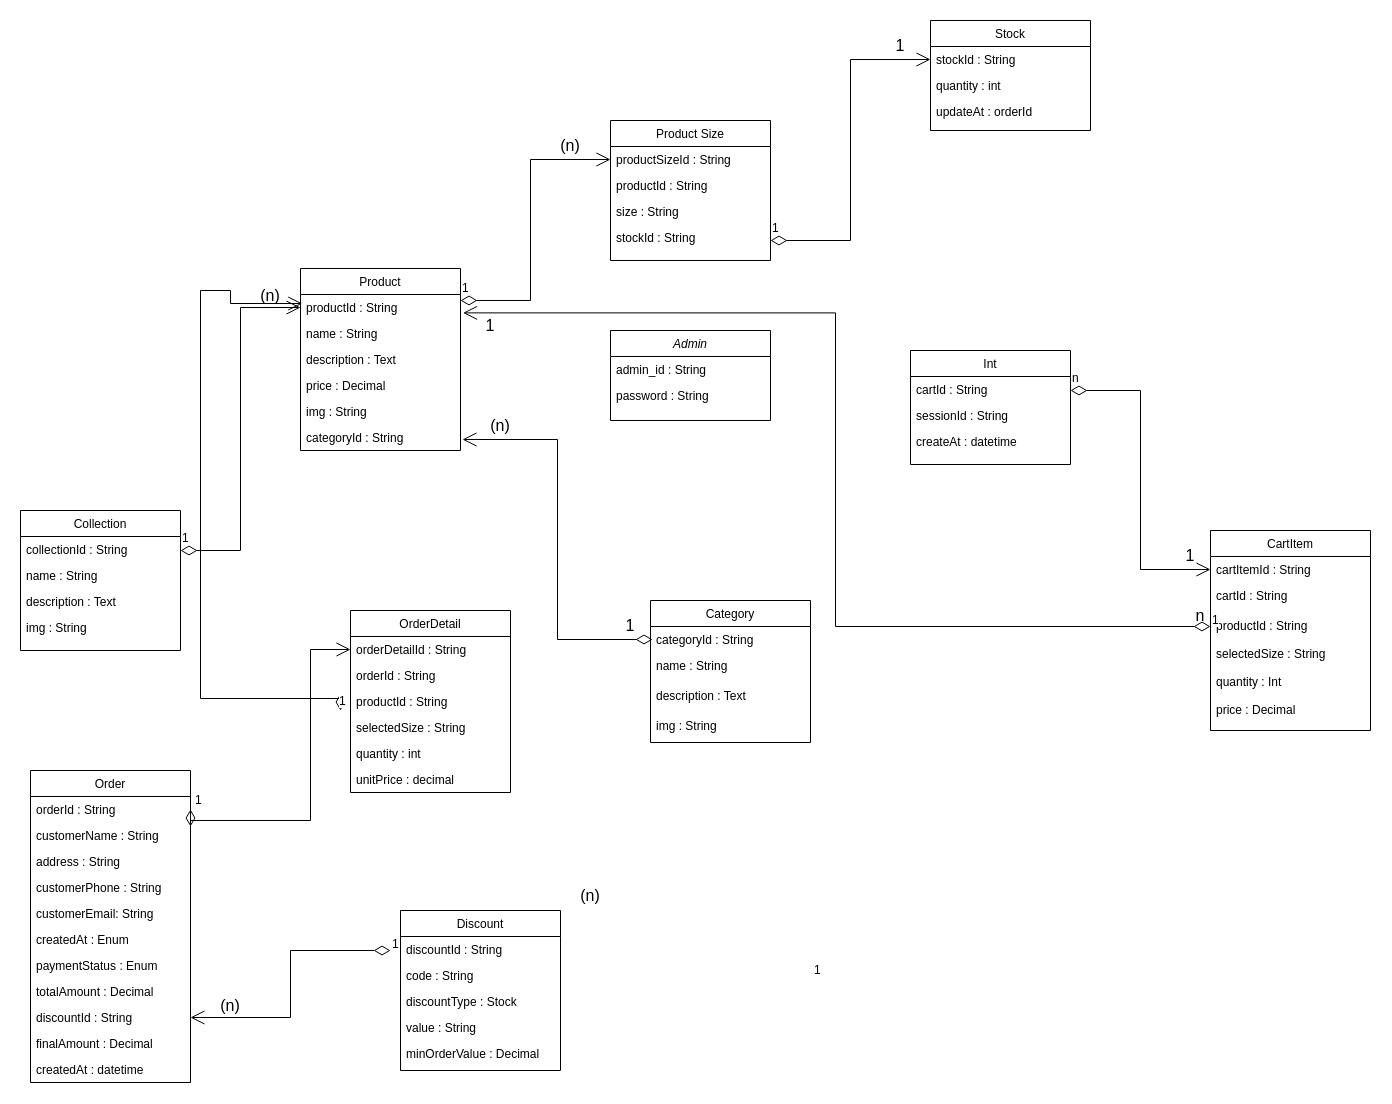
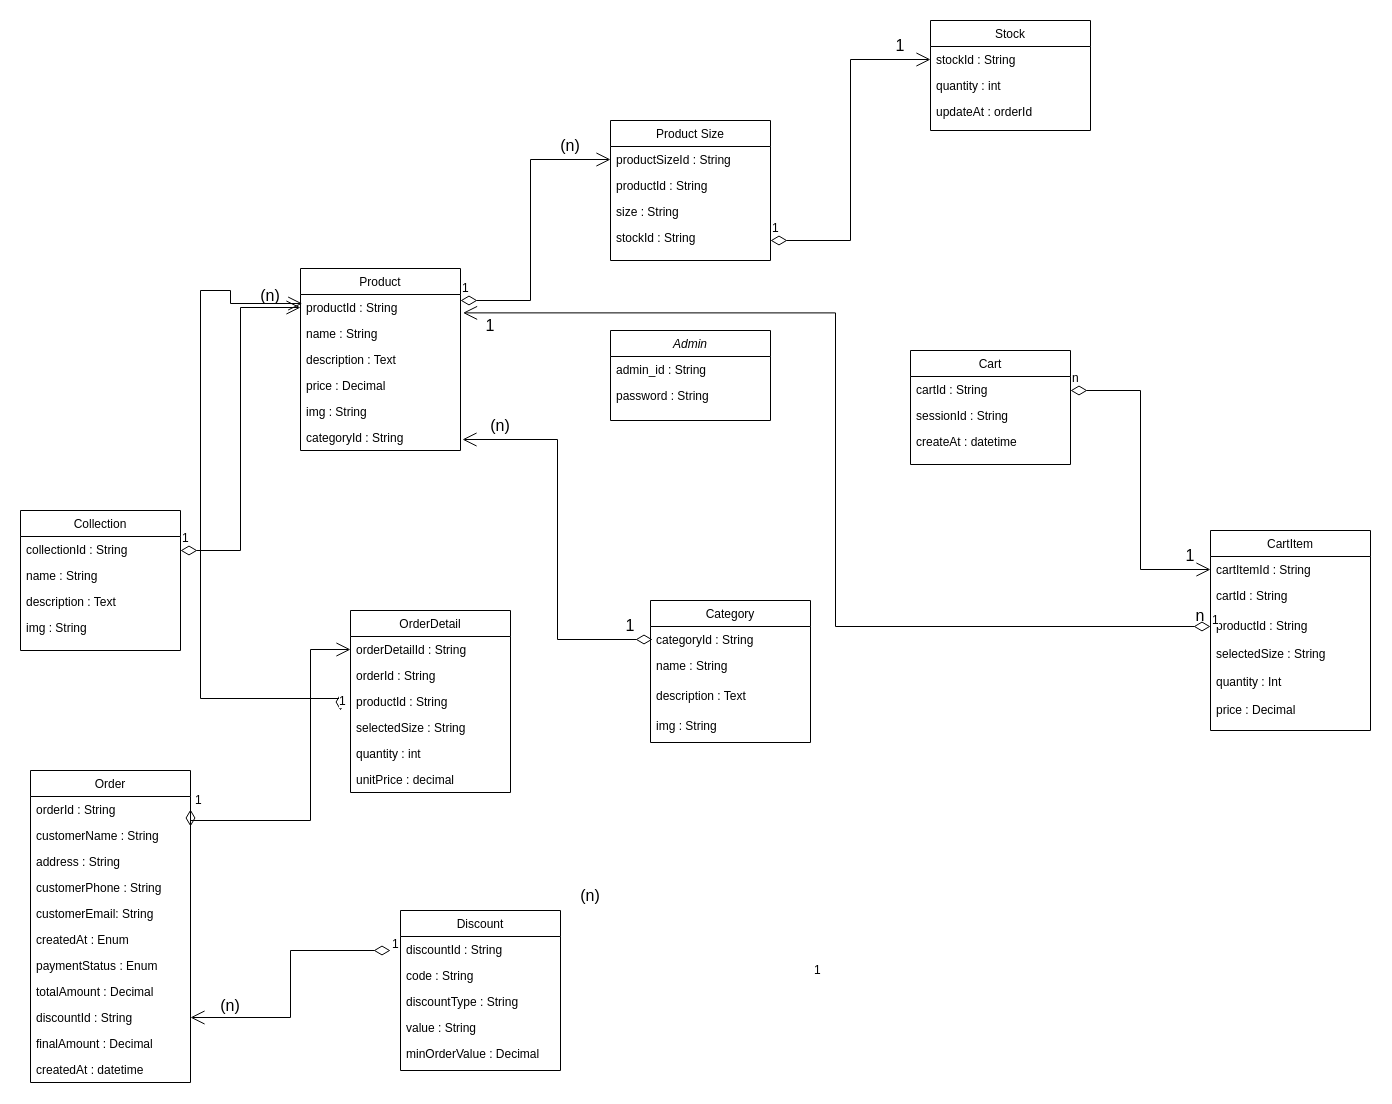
(990, 364) -> (990, 364)
(467, 1002) -> (469, 1002)
